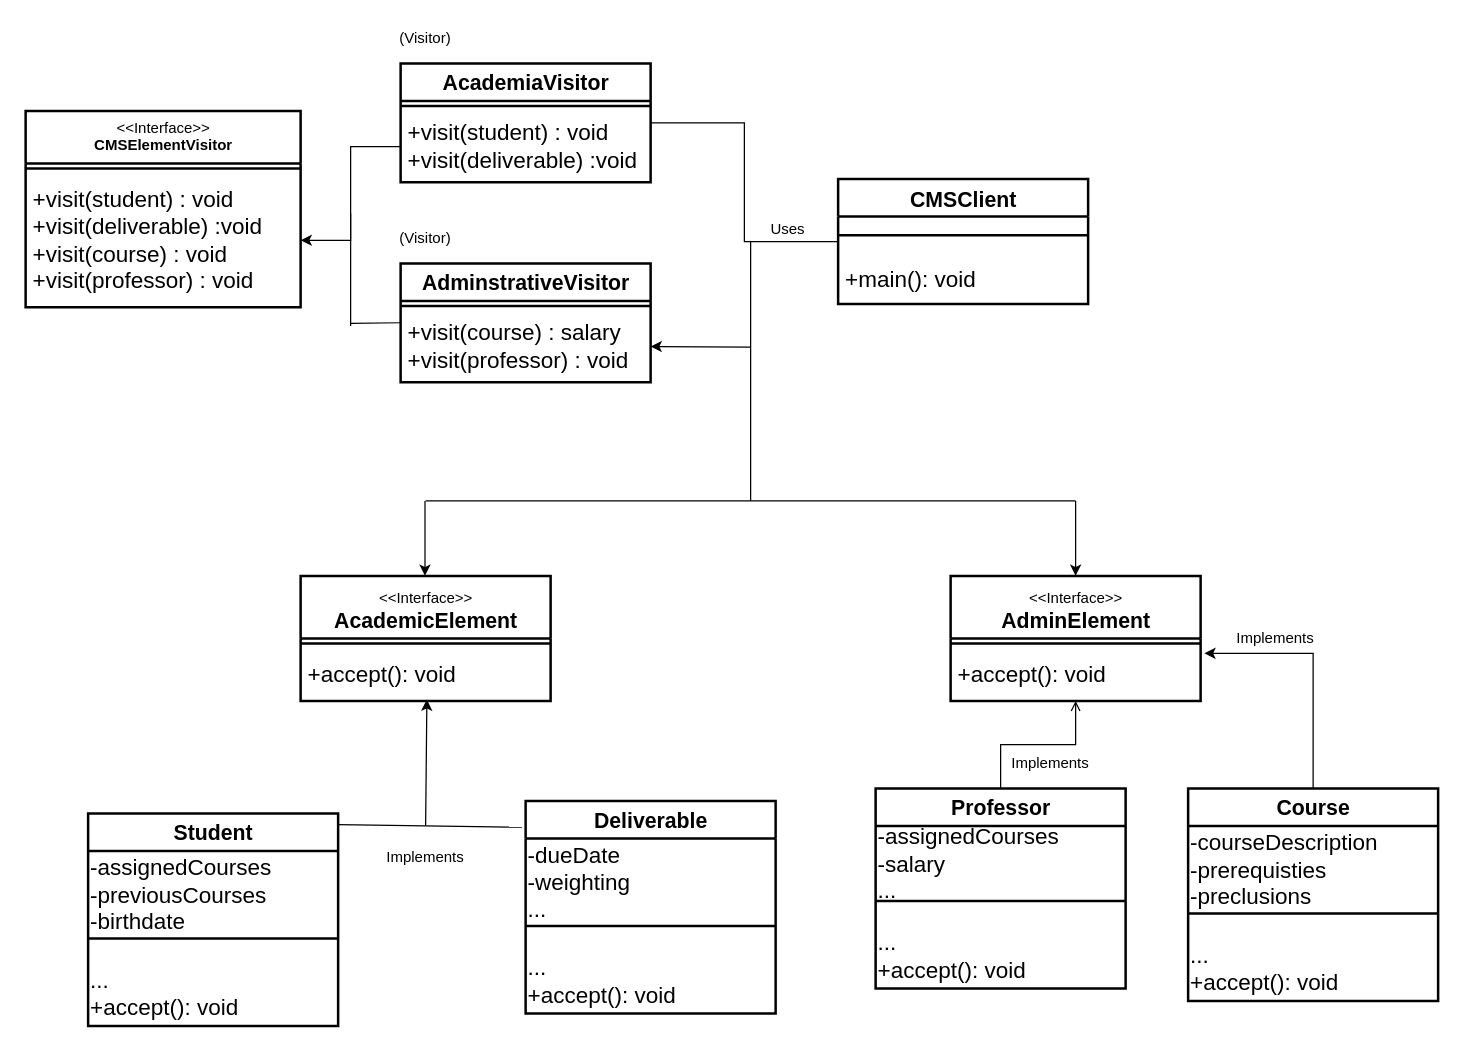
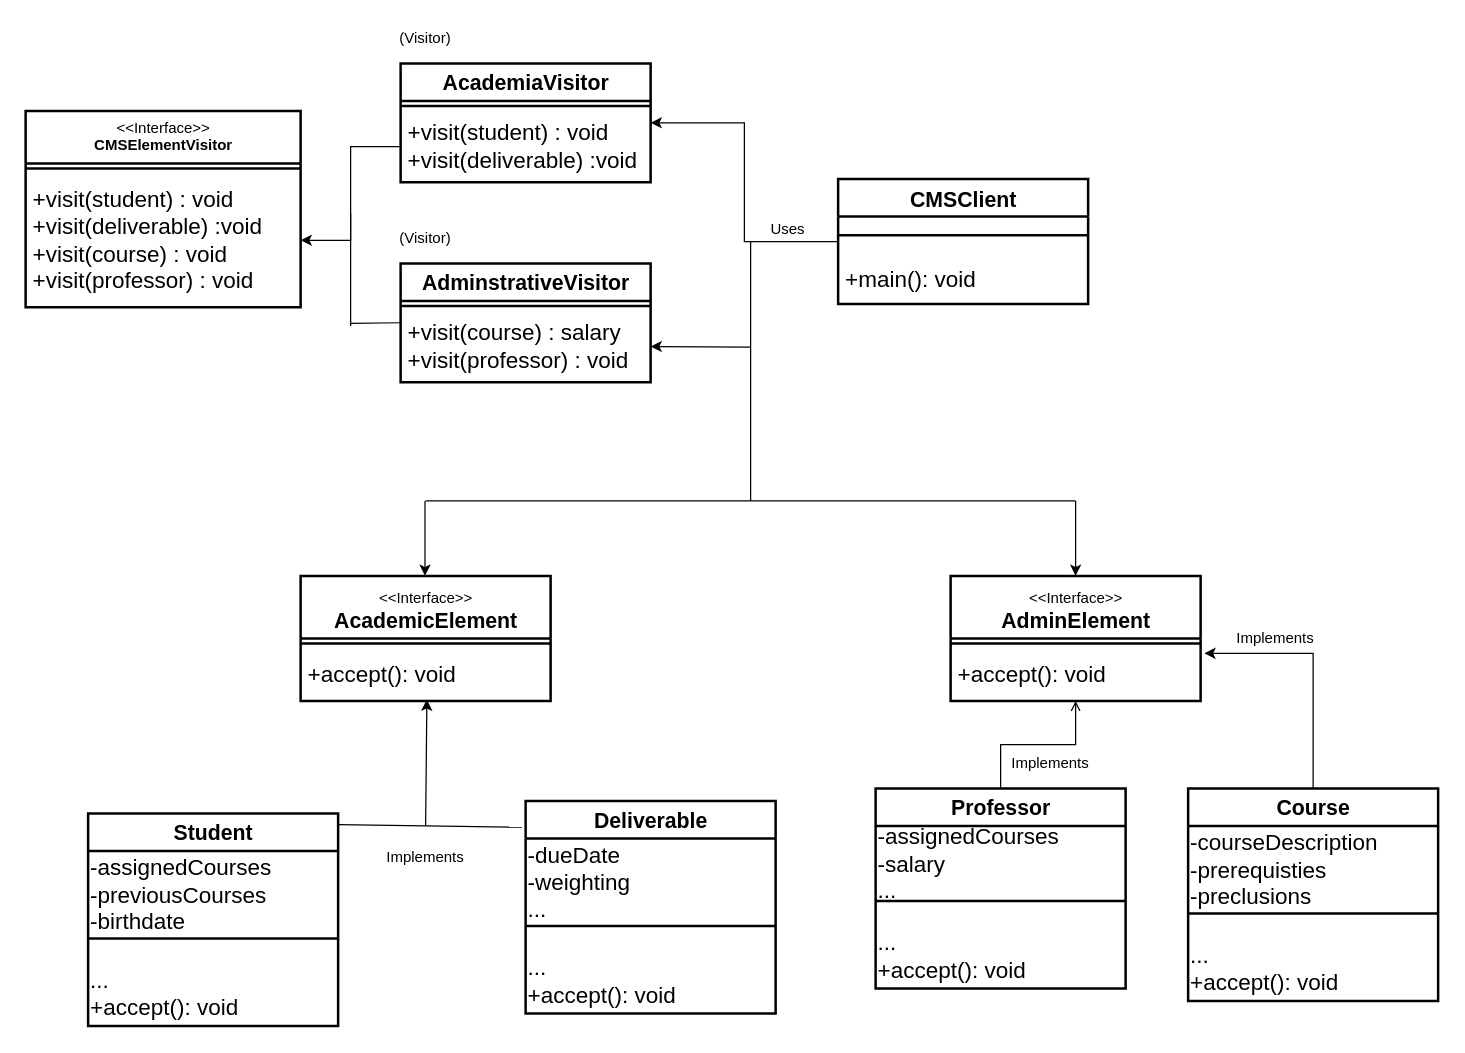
(657, 123) -> (660, 123)
